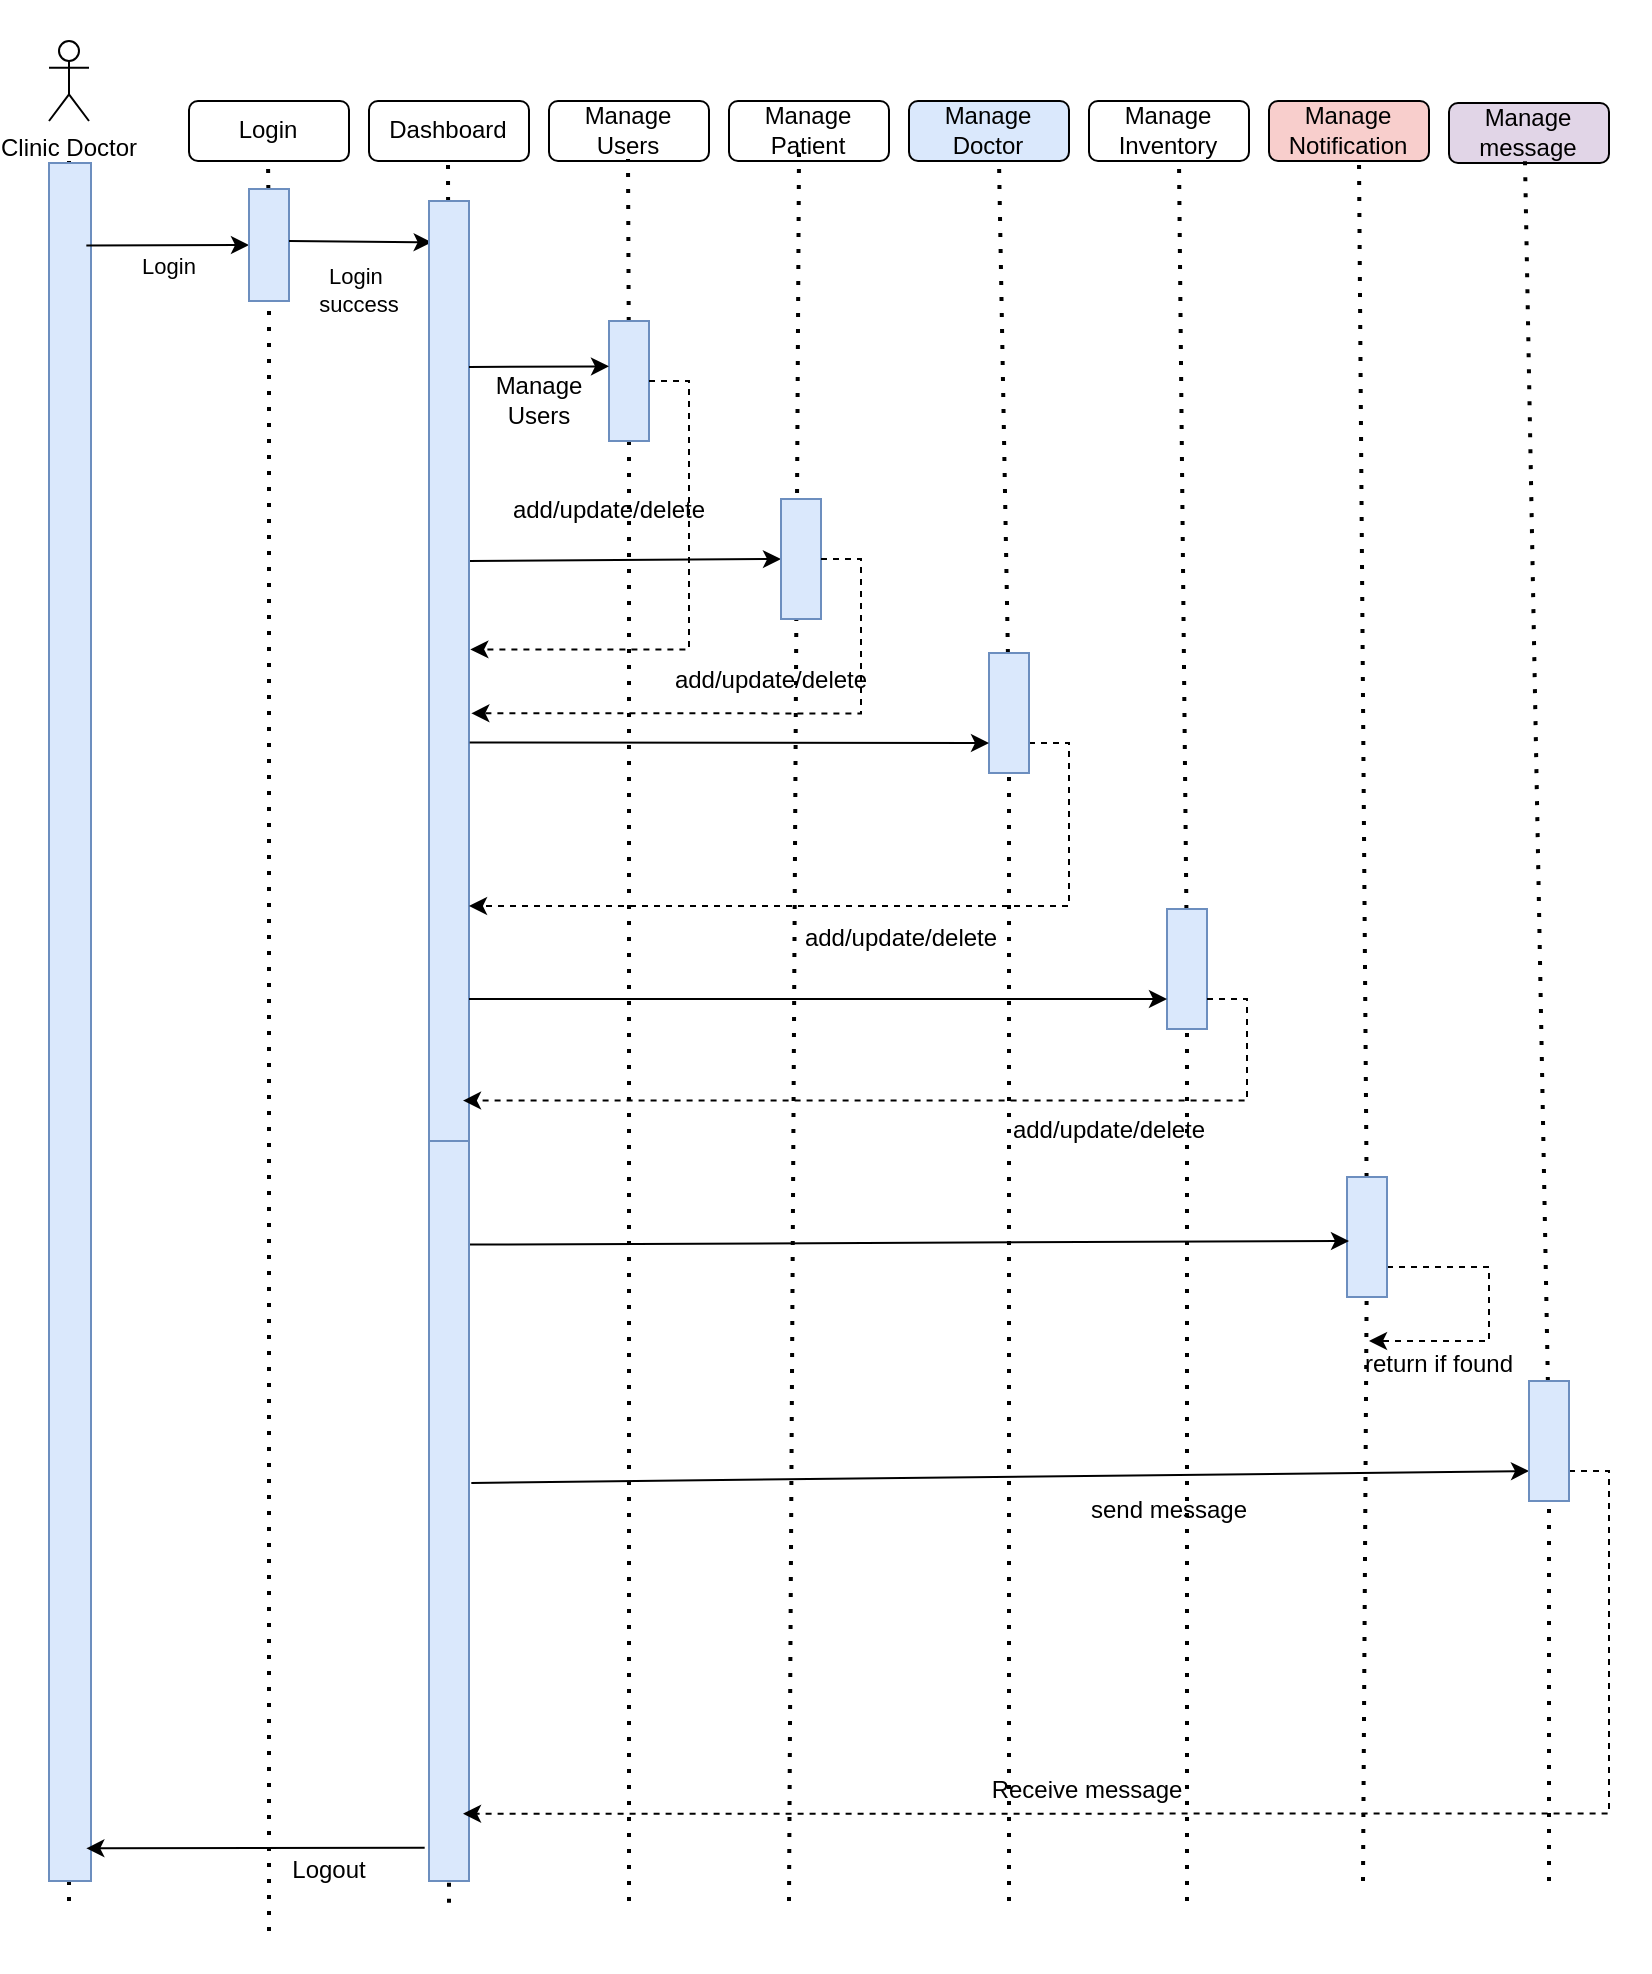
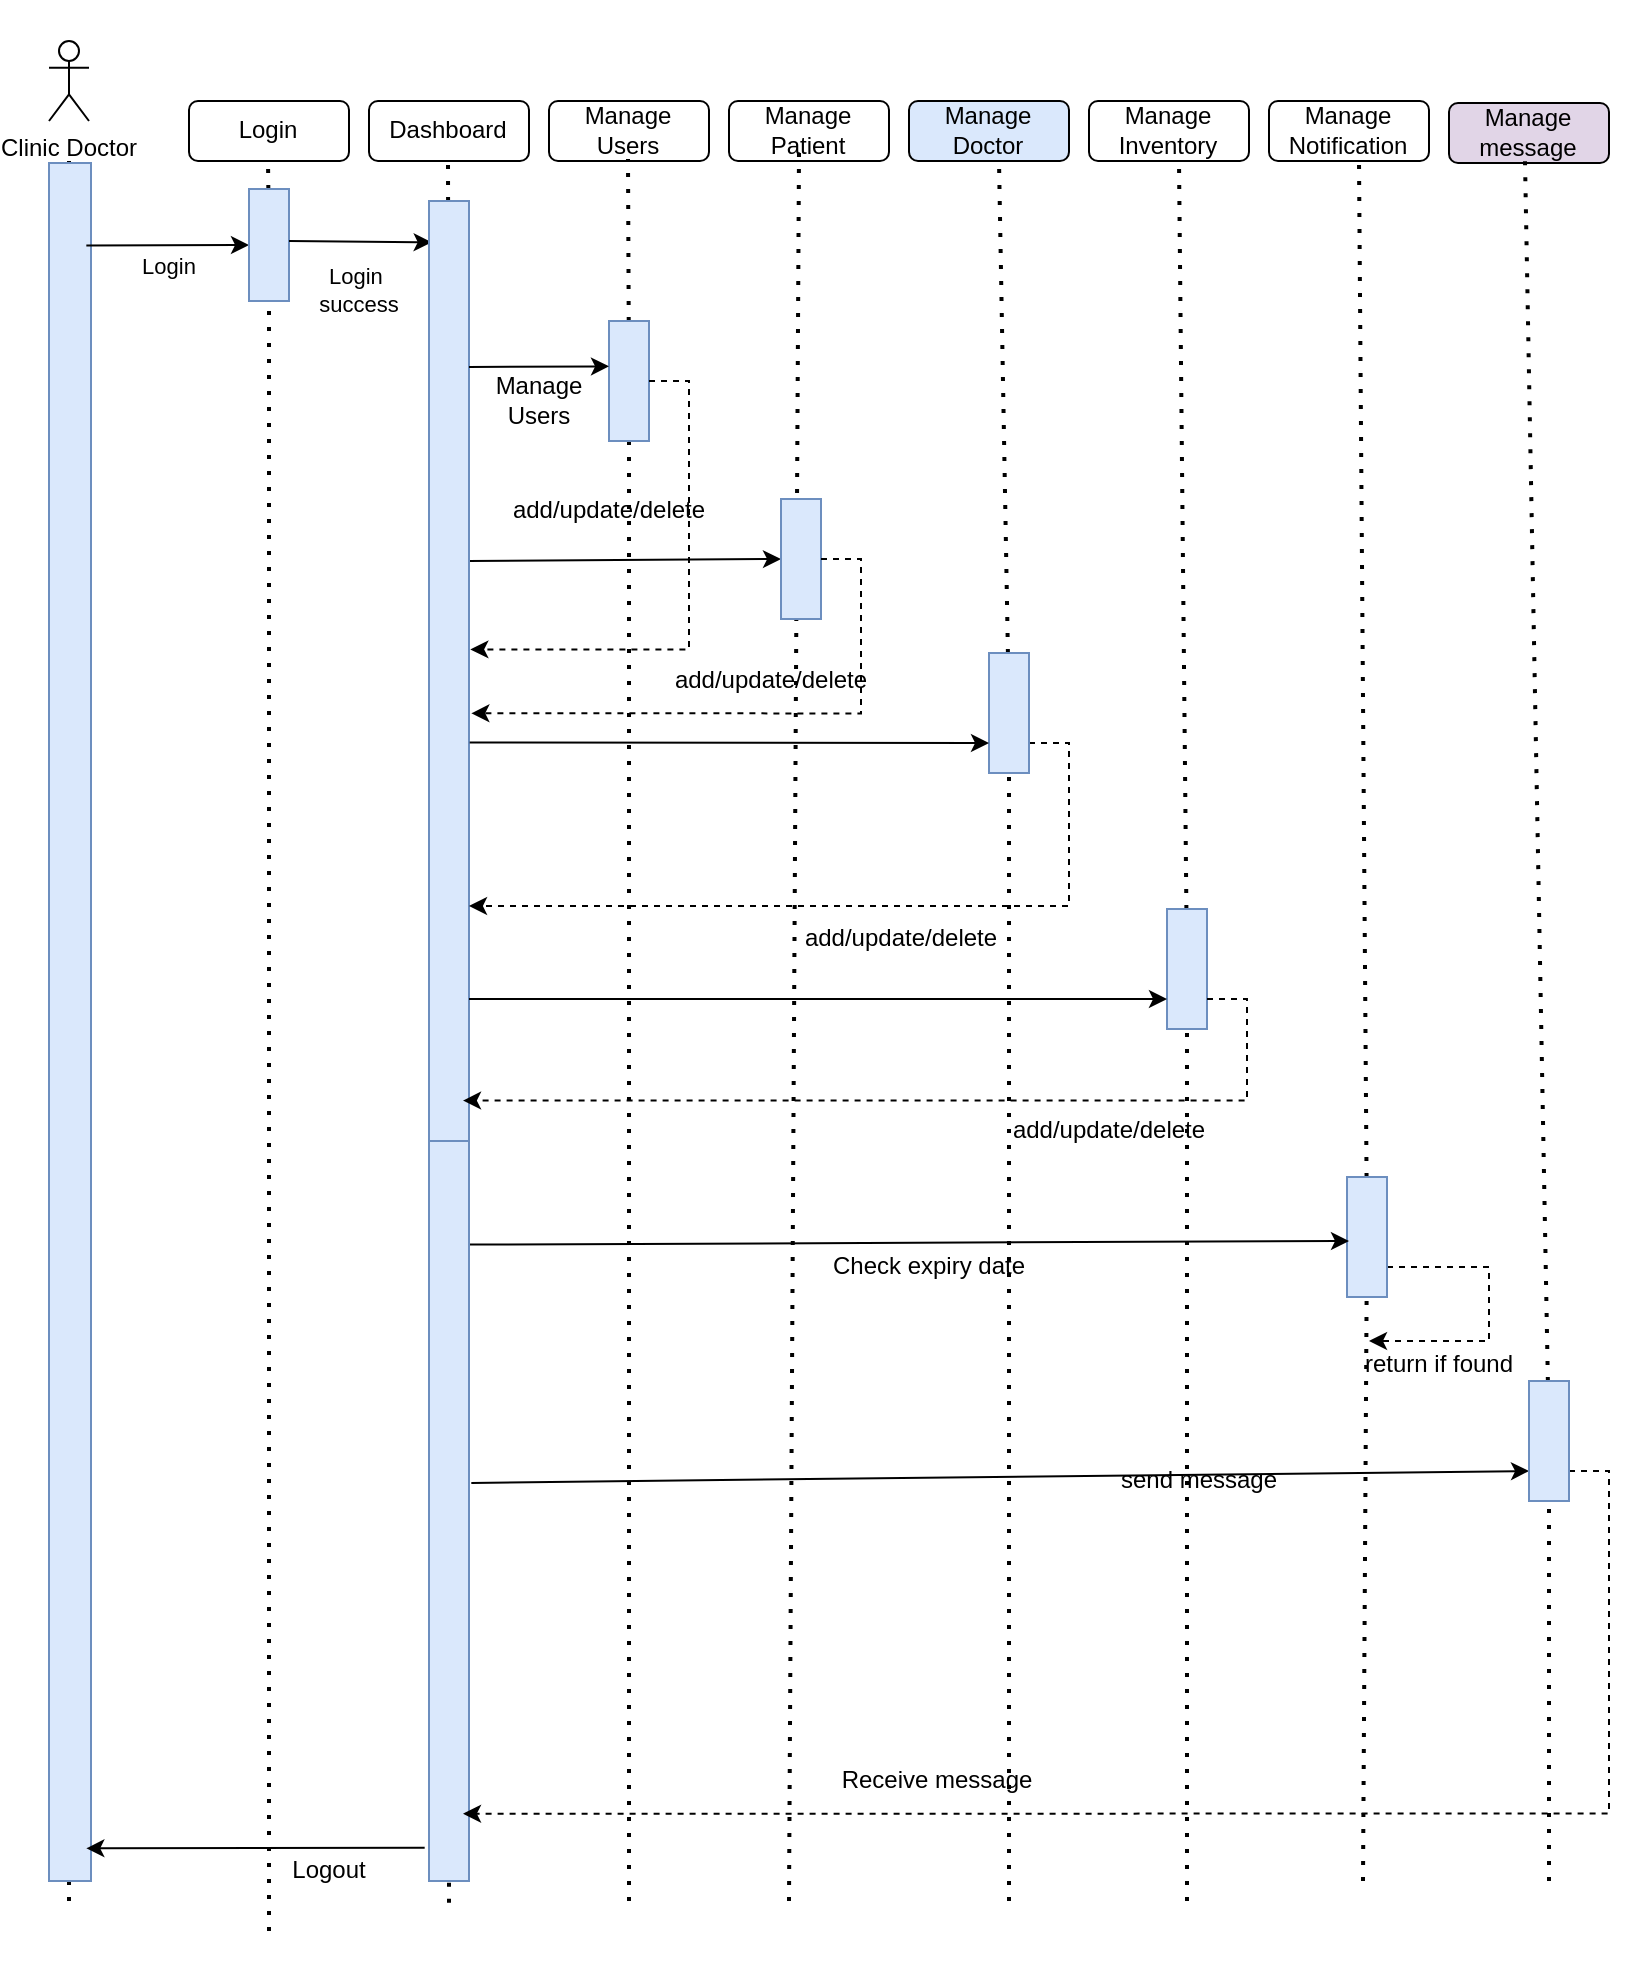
(1349, 131) -> (1349, 131)
none -> (929, 1267)
(1169, 1511) -> (1199, 1481)
(1087, 1791) -> (937, 1781)
